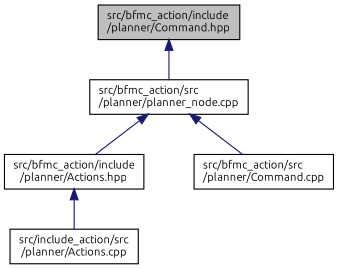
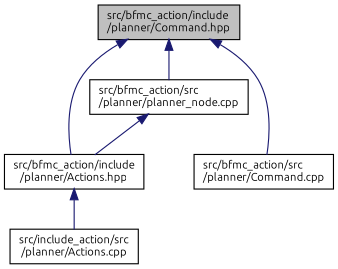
none -> (75, 91)
(221, 138) -> (263, 91)
